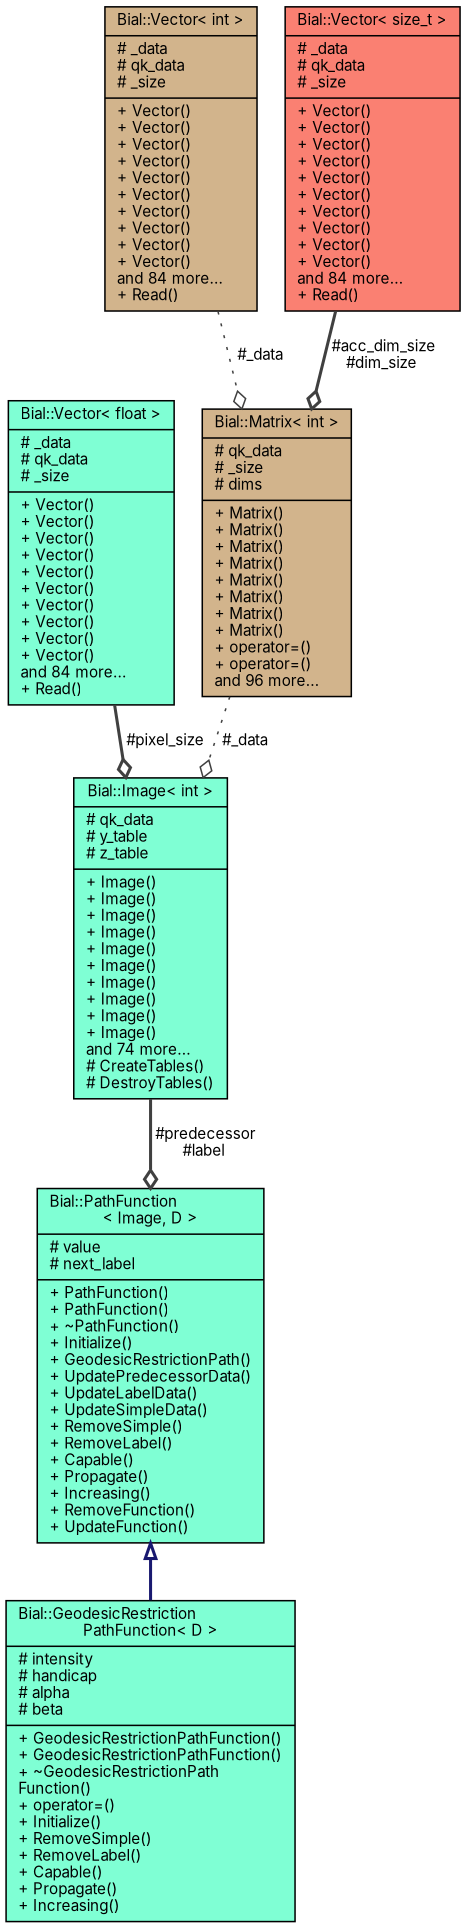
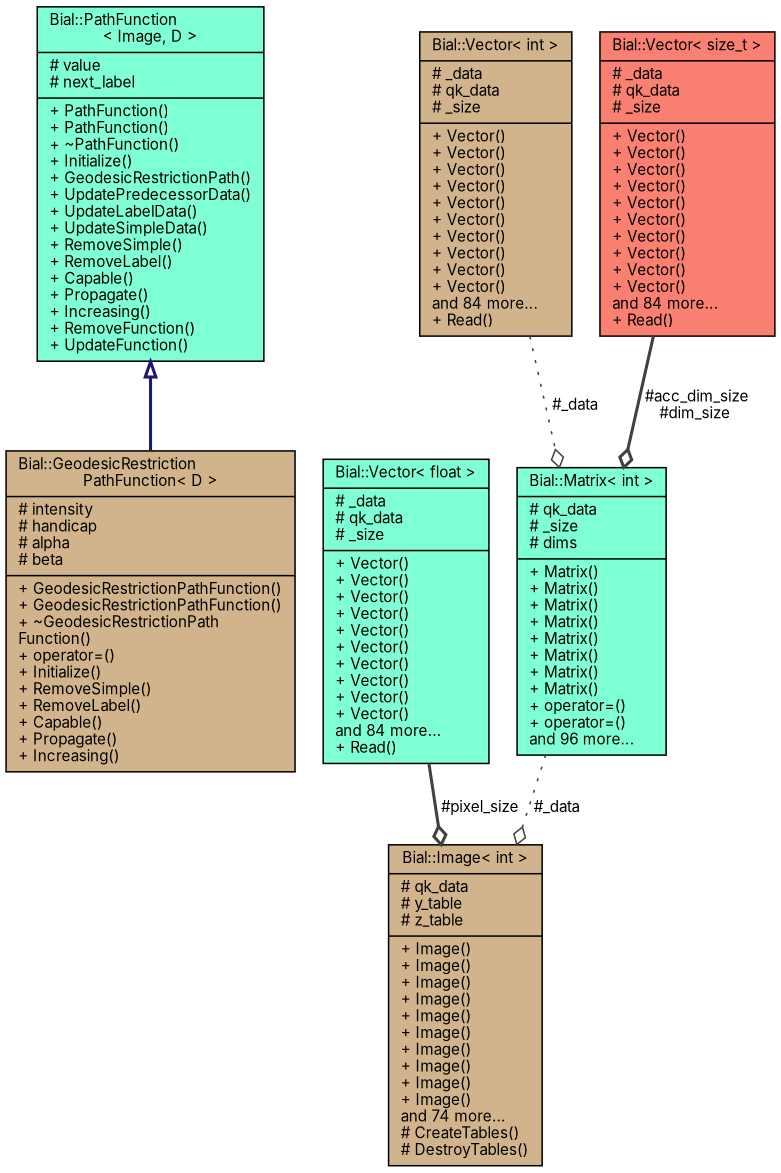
(277, 553) -> (592, 611)
(151, 938) -> (465, 1005)
(151, 1134) -> none
(151, 1761) -> (151, 611)
